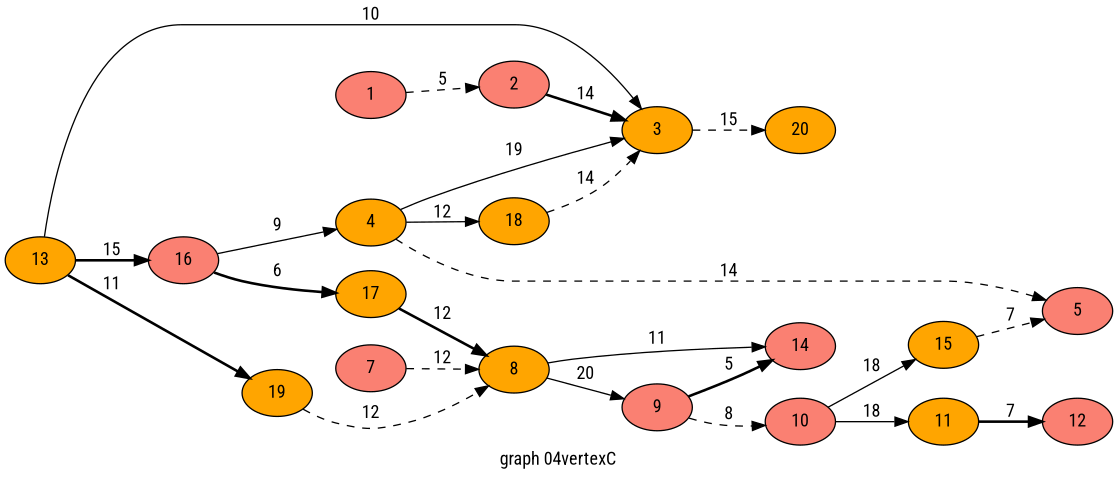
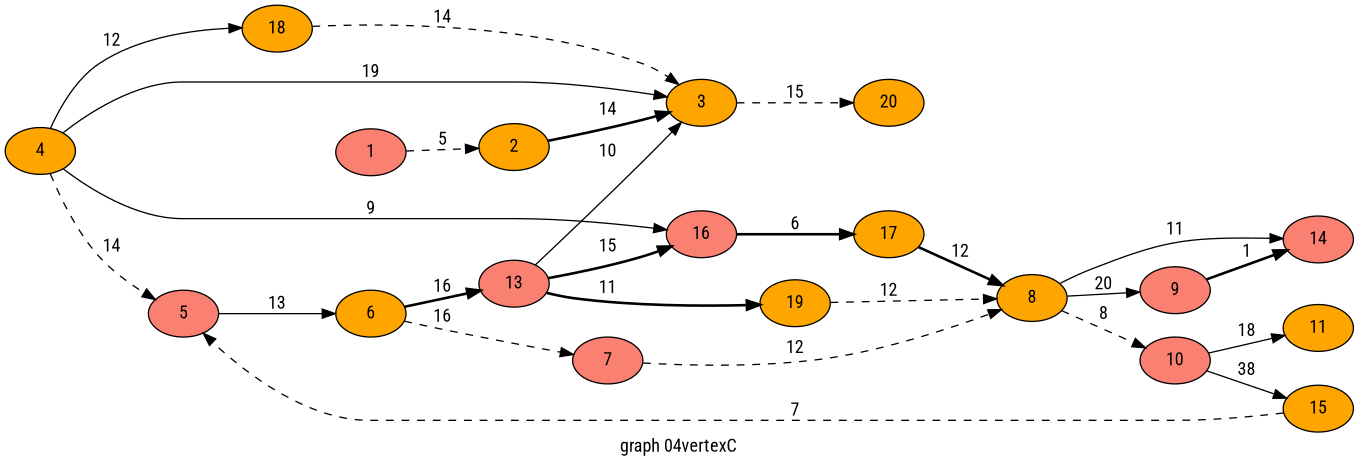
(514, 85) -> (514, 147)
(271, 243) -> (353, 219)
(40, 260) -> (514, 284)
none -> (371, 314)
(729, 365) -> (1247, 252)
(872, 366) -> (1247, 370)
(1078, 422) -> none
(720, 425) -> (1098, 327)
